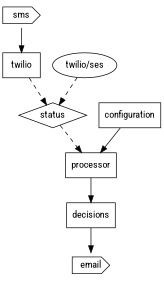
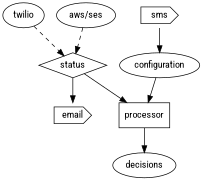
(22, 37) -> (160, 37)
(22, 65) -> (24, 15)
(85, 65) -> (86, 15)
(130, 115) -> (160, 65)
(69, 136) -> (103, 86)
(91, 215) -> (144, 165)
(91, 237) -> (73, 87)
